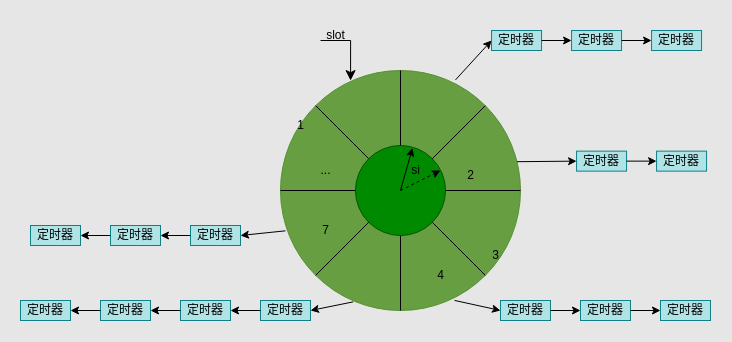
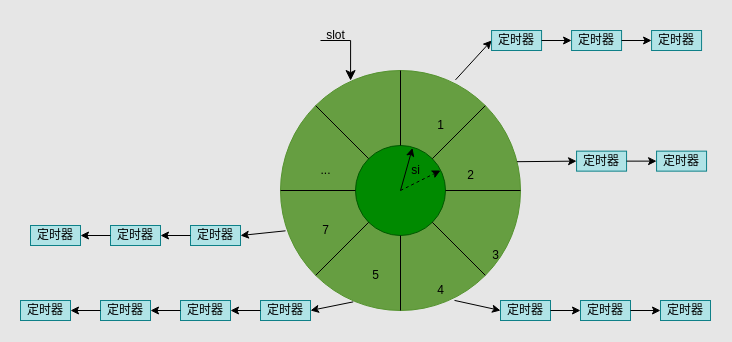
(301, 126) -> (441, 126)
none -> (376, 276)
(441, 276) -> (441, 291)
